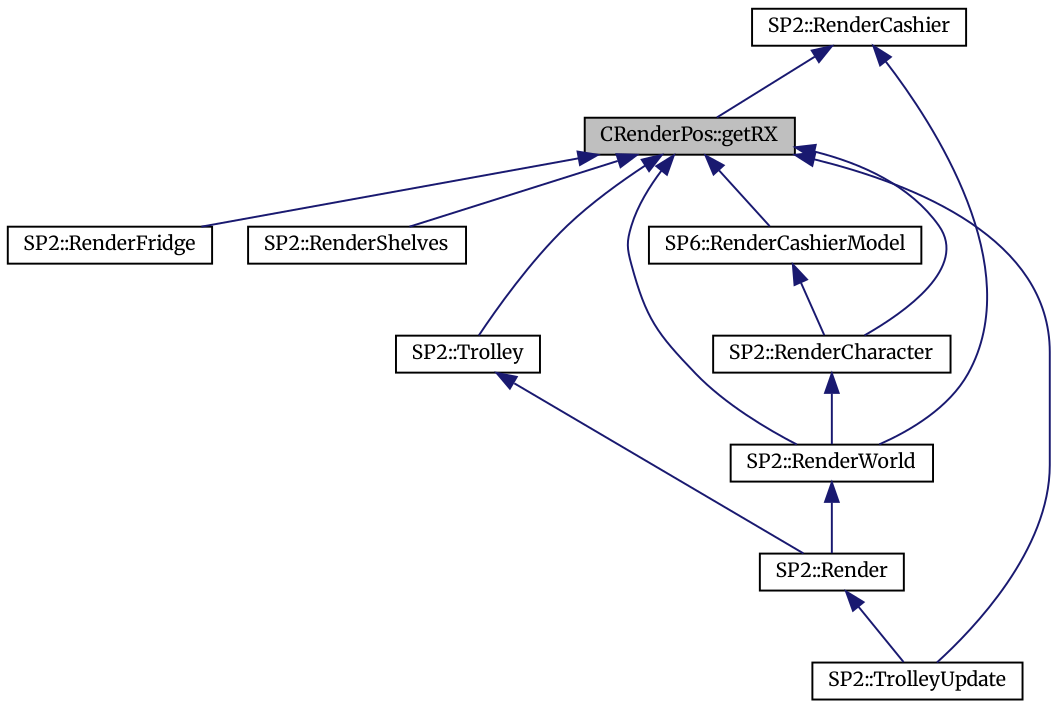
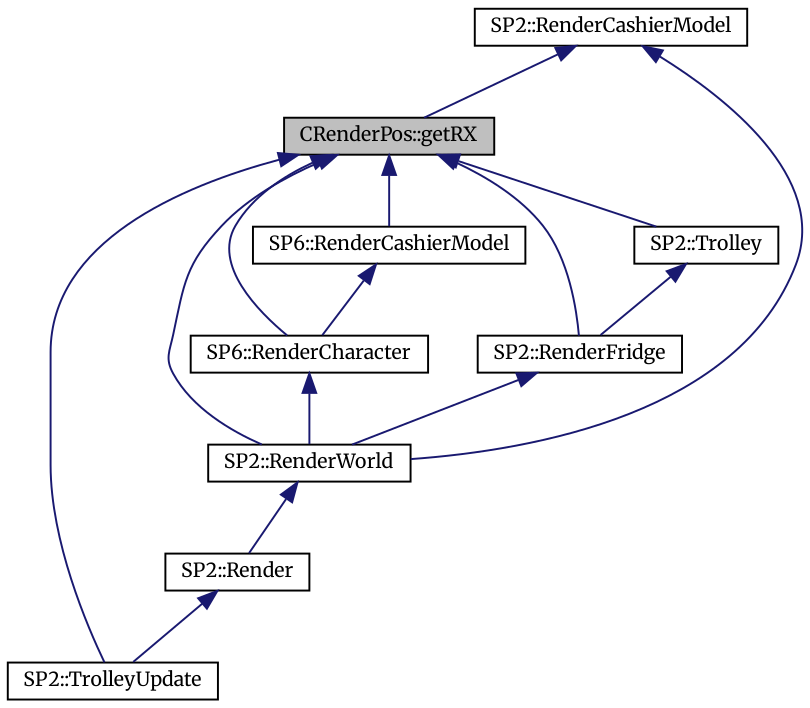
(859, 27) -> (611, 27)
(357, 245) -> none
(832, 354) -> (309, 354)
none -> (435, 412)
(659, 468) -> (636, 306)
